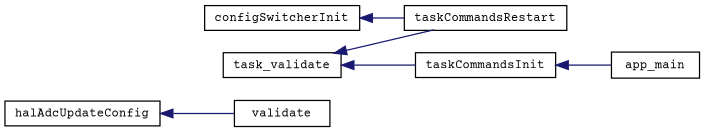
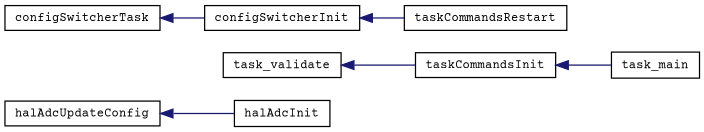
none -> (82, 18)
(390, 40) -> none
(655, 65) -> (655, 65)
(282, 113) -> (282, 113)
